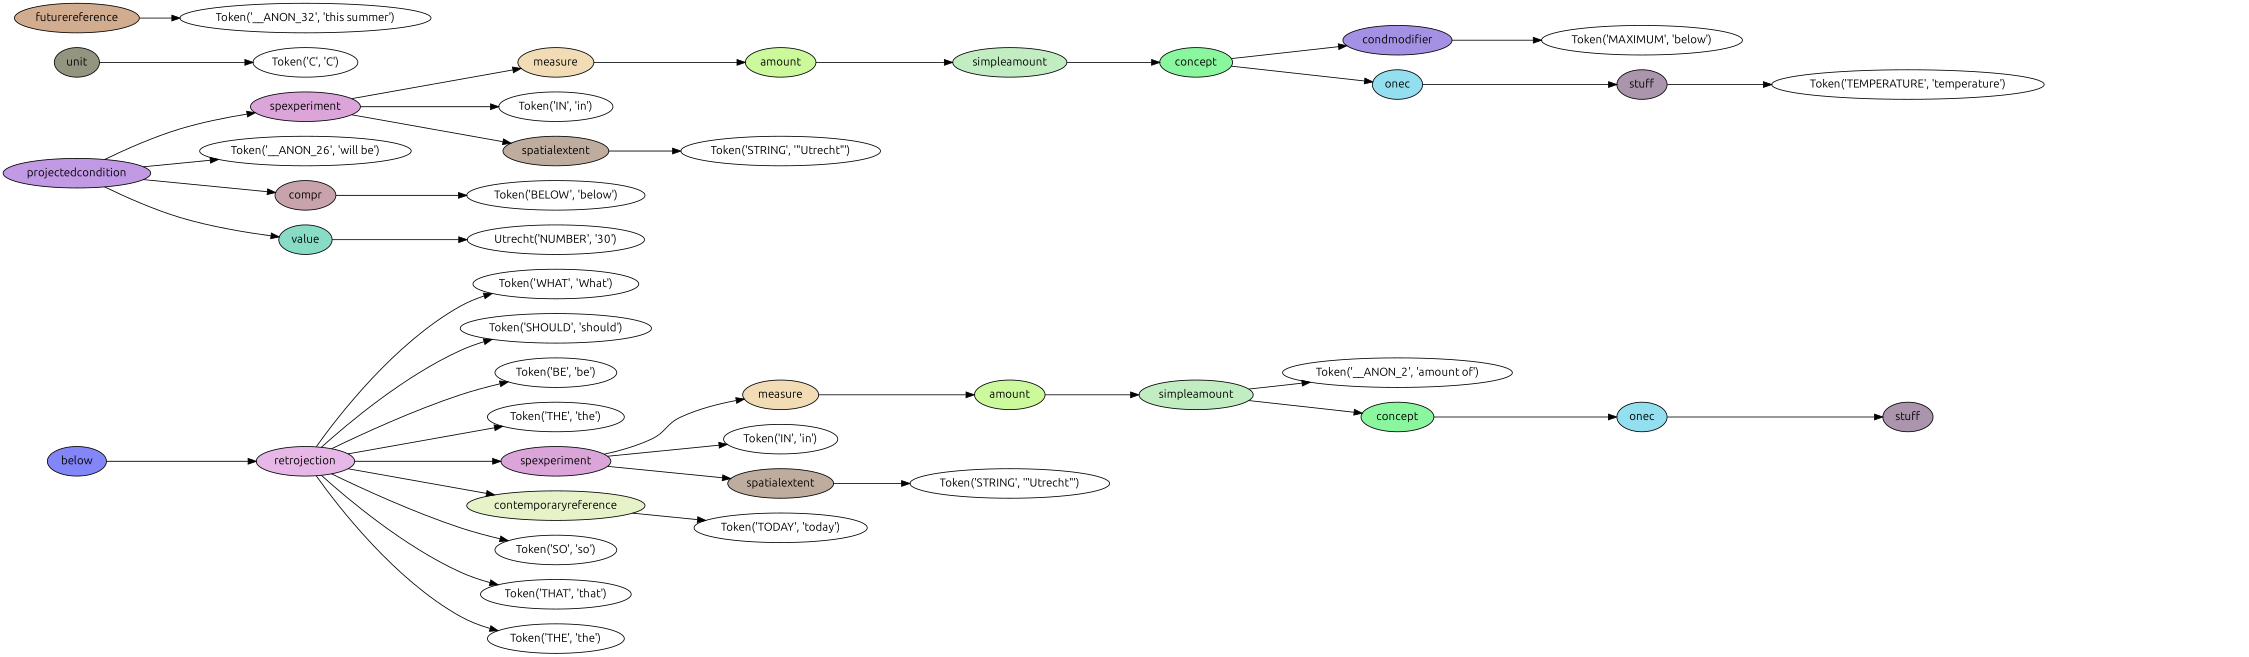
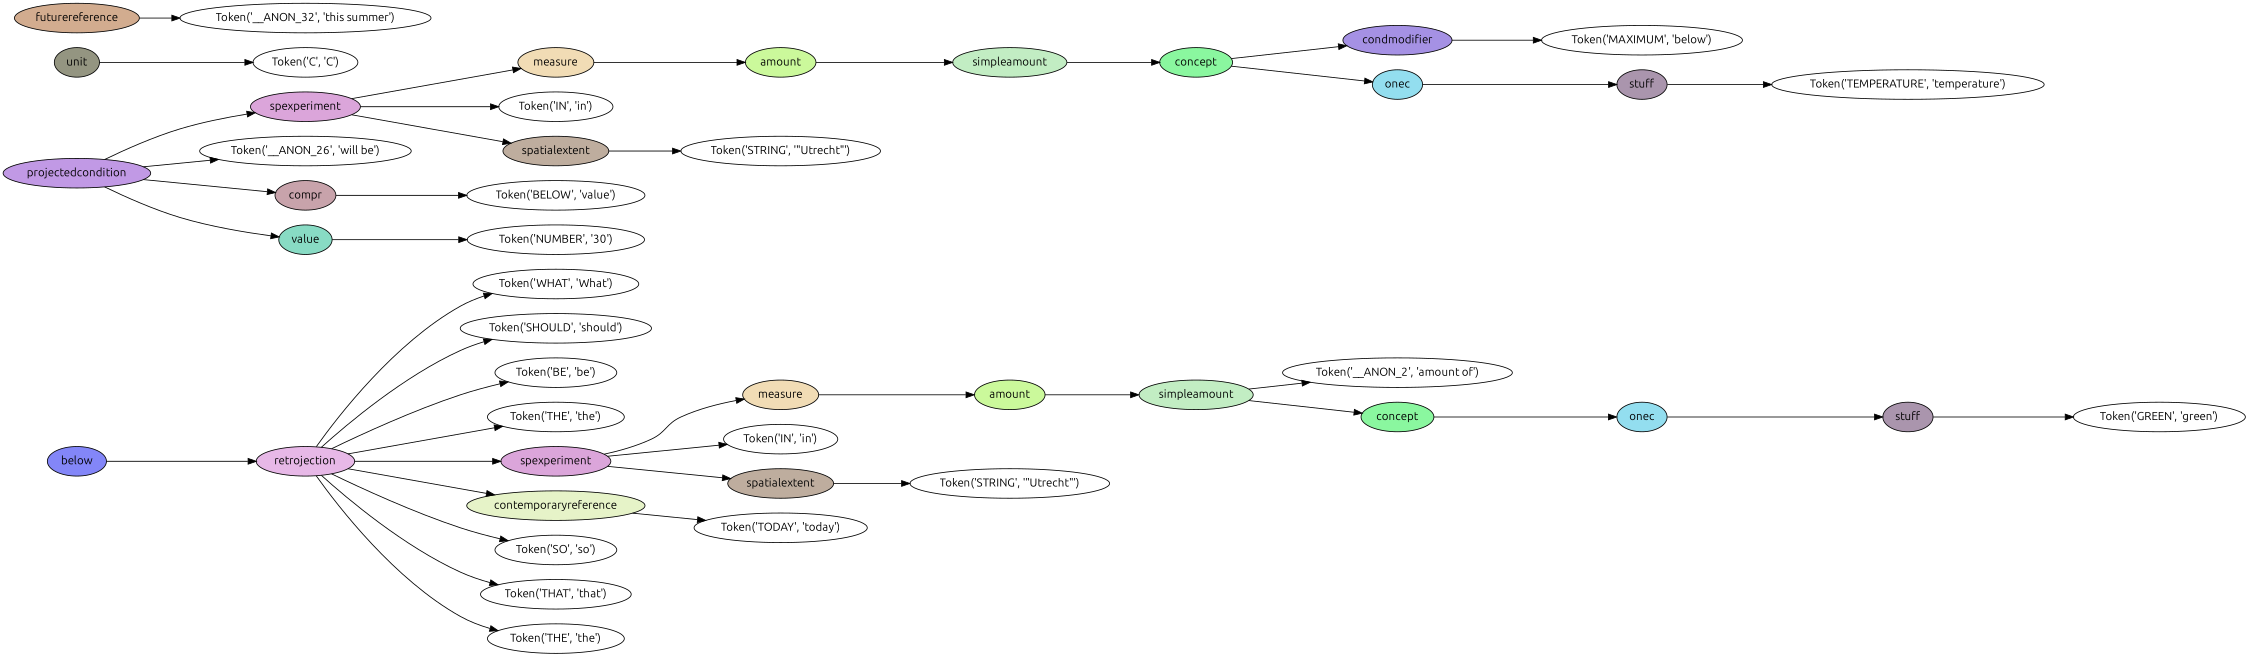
(556, 195) -> (556, 195)
(556, 240) -> (556, 240)
none -> (2159, 417)
